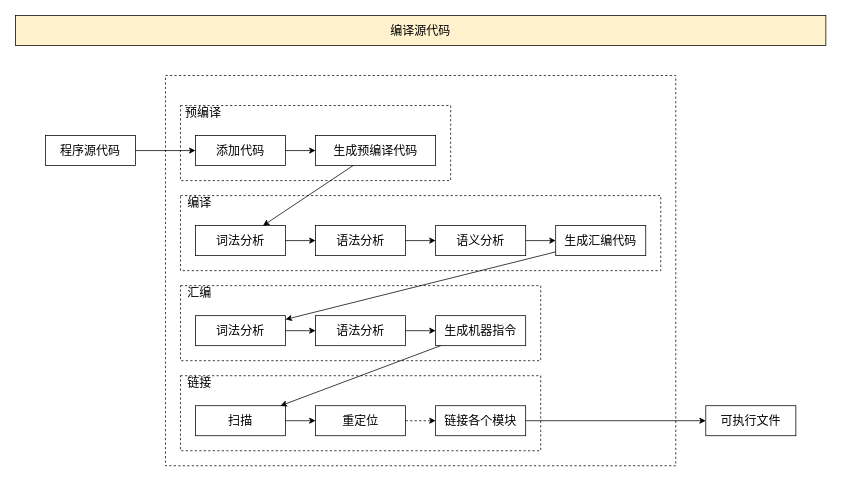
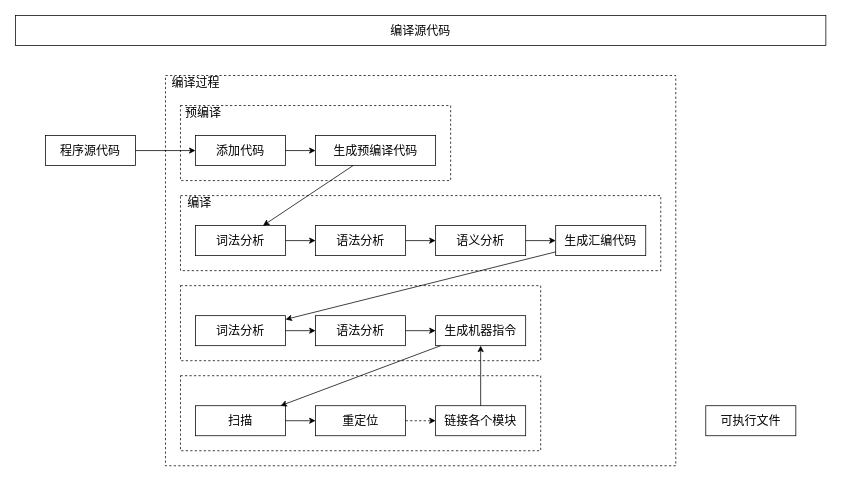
(420, 30) -> (420, 30)
none -> (195, 83)
(199, 293) -> none
(199, 383) -> none
(612, 420) -> (480, 378)
